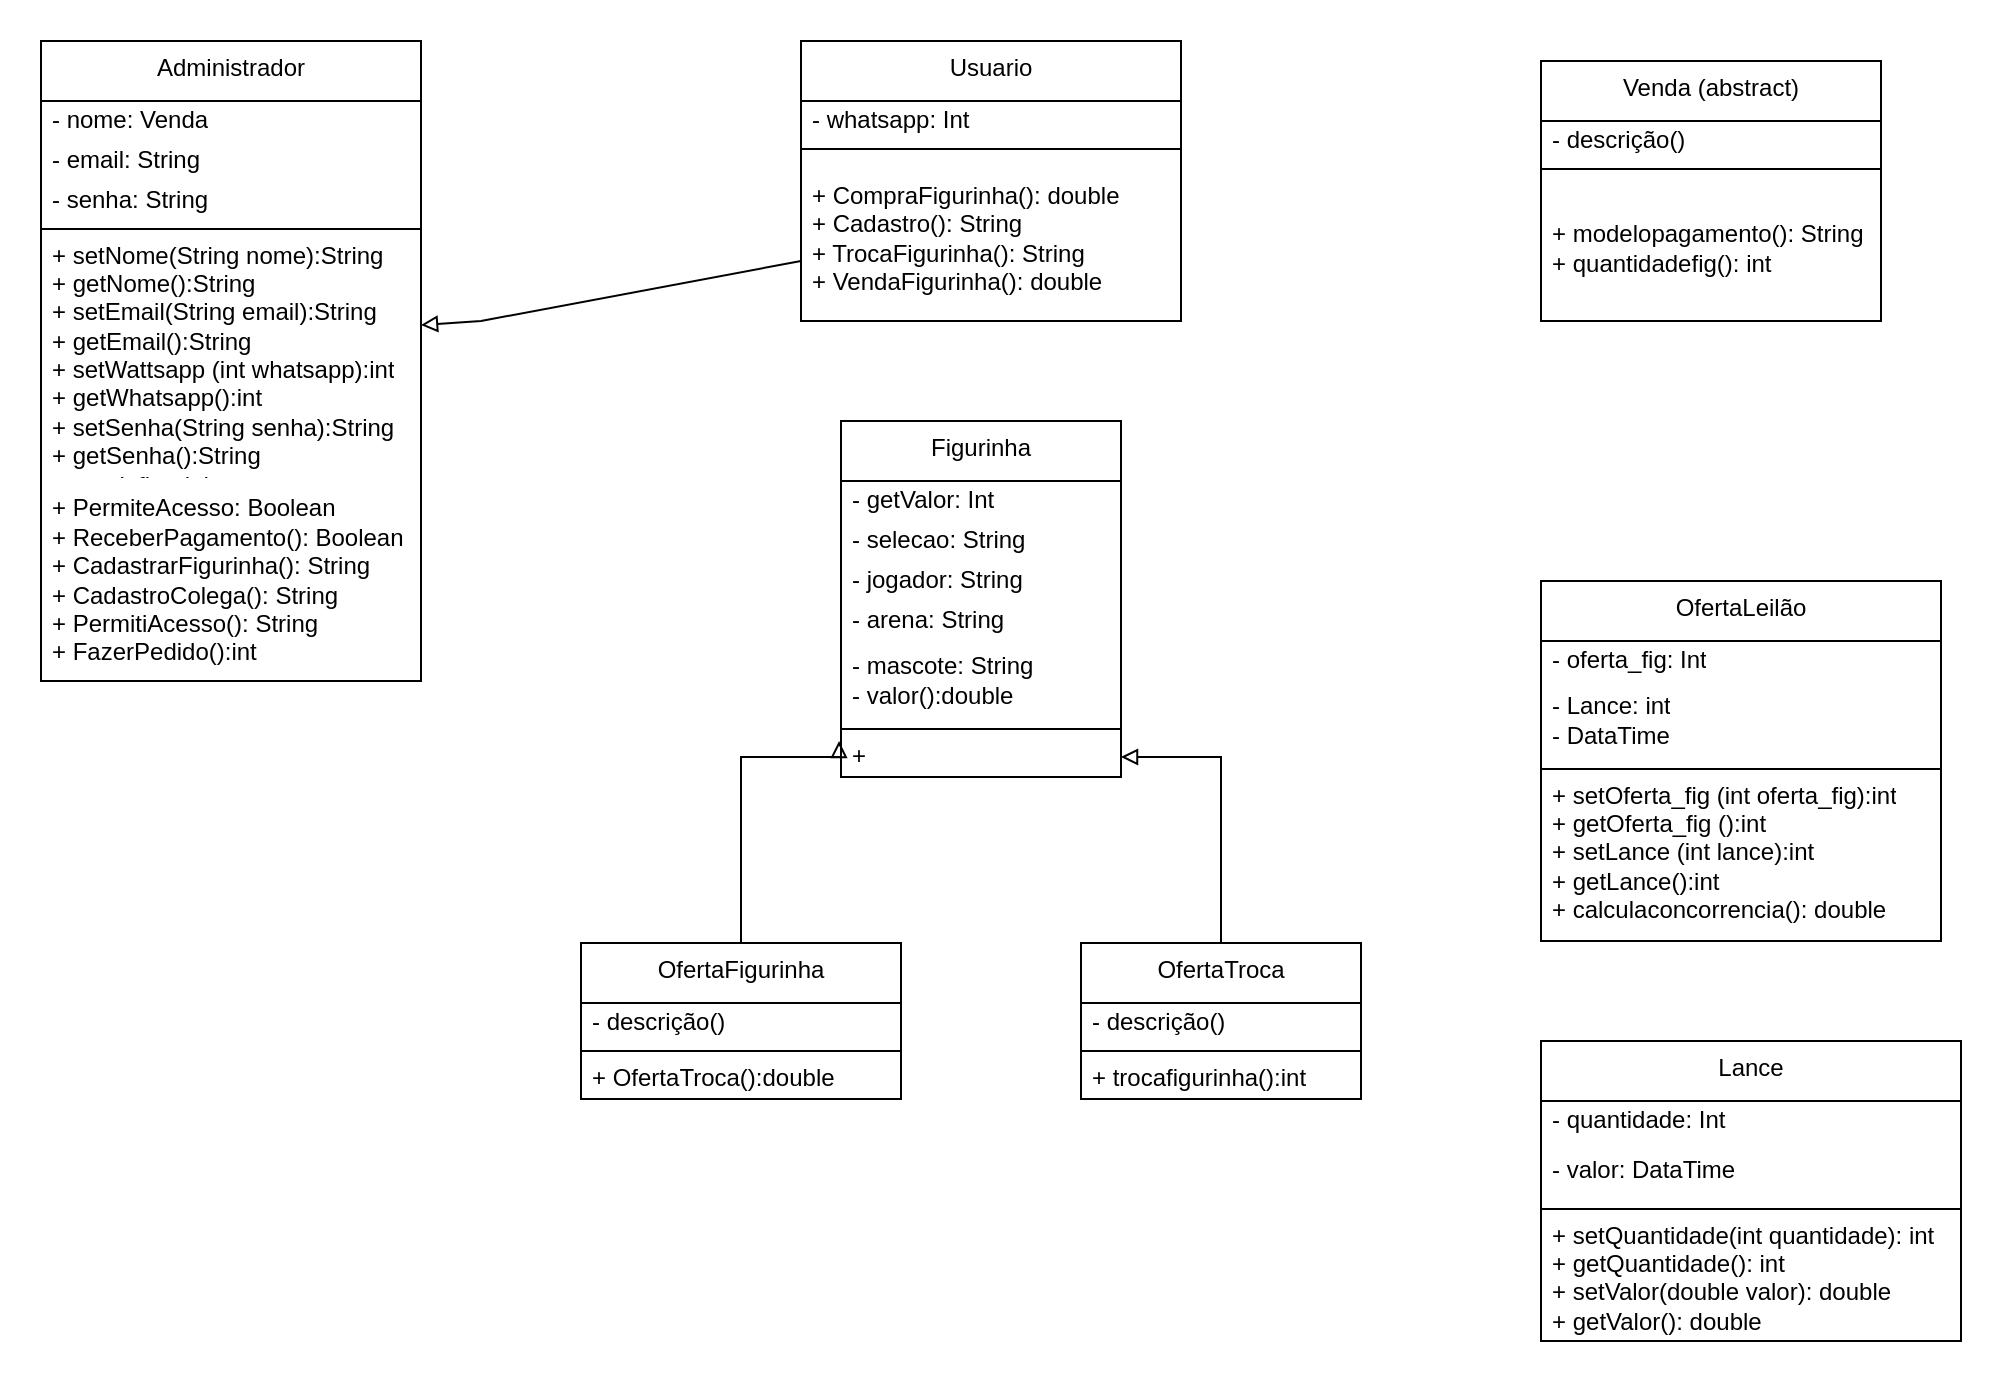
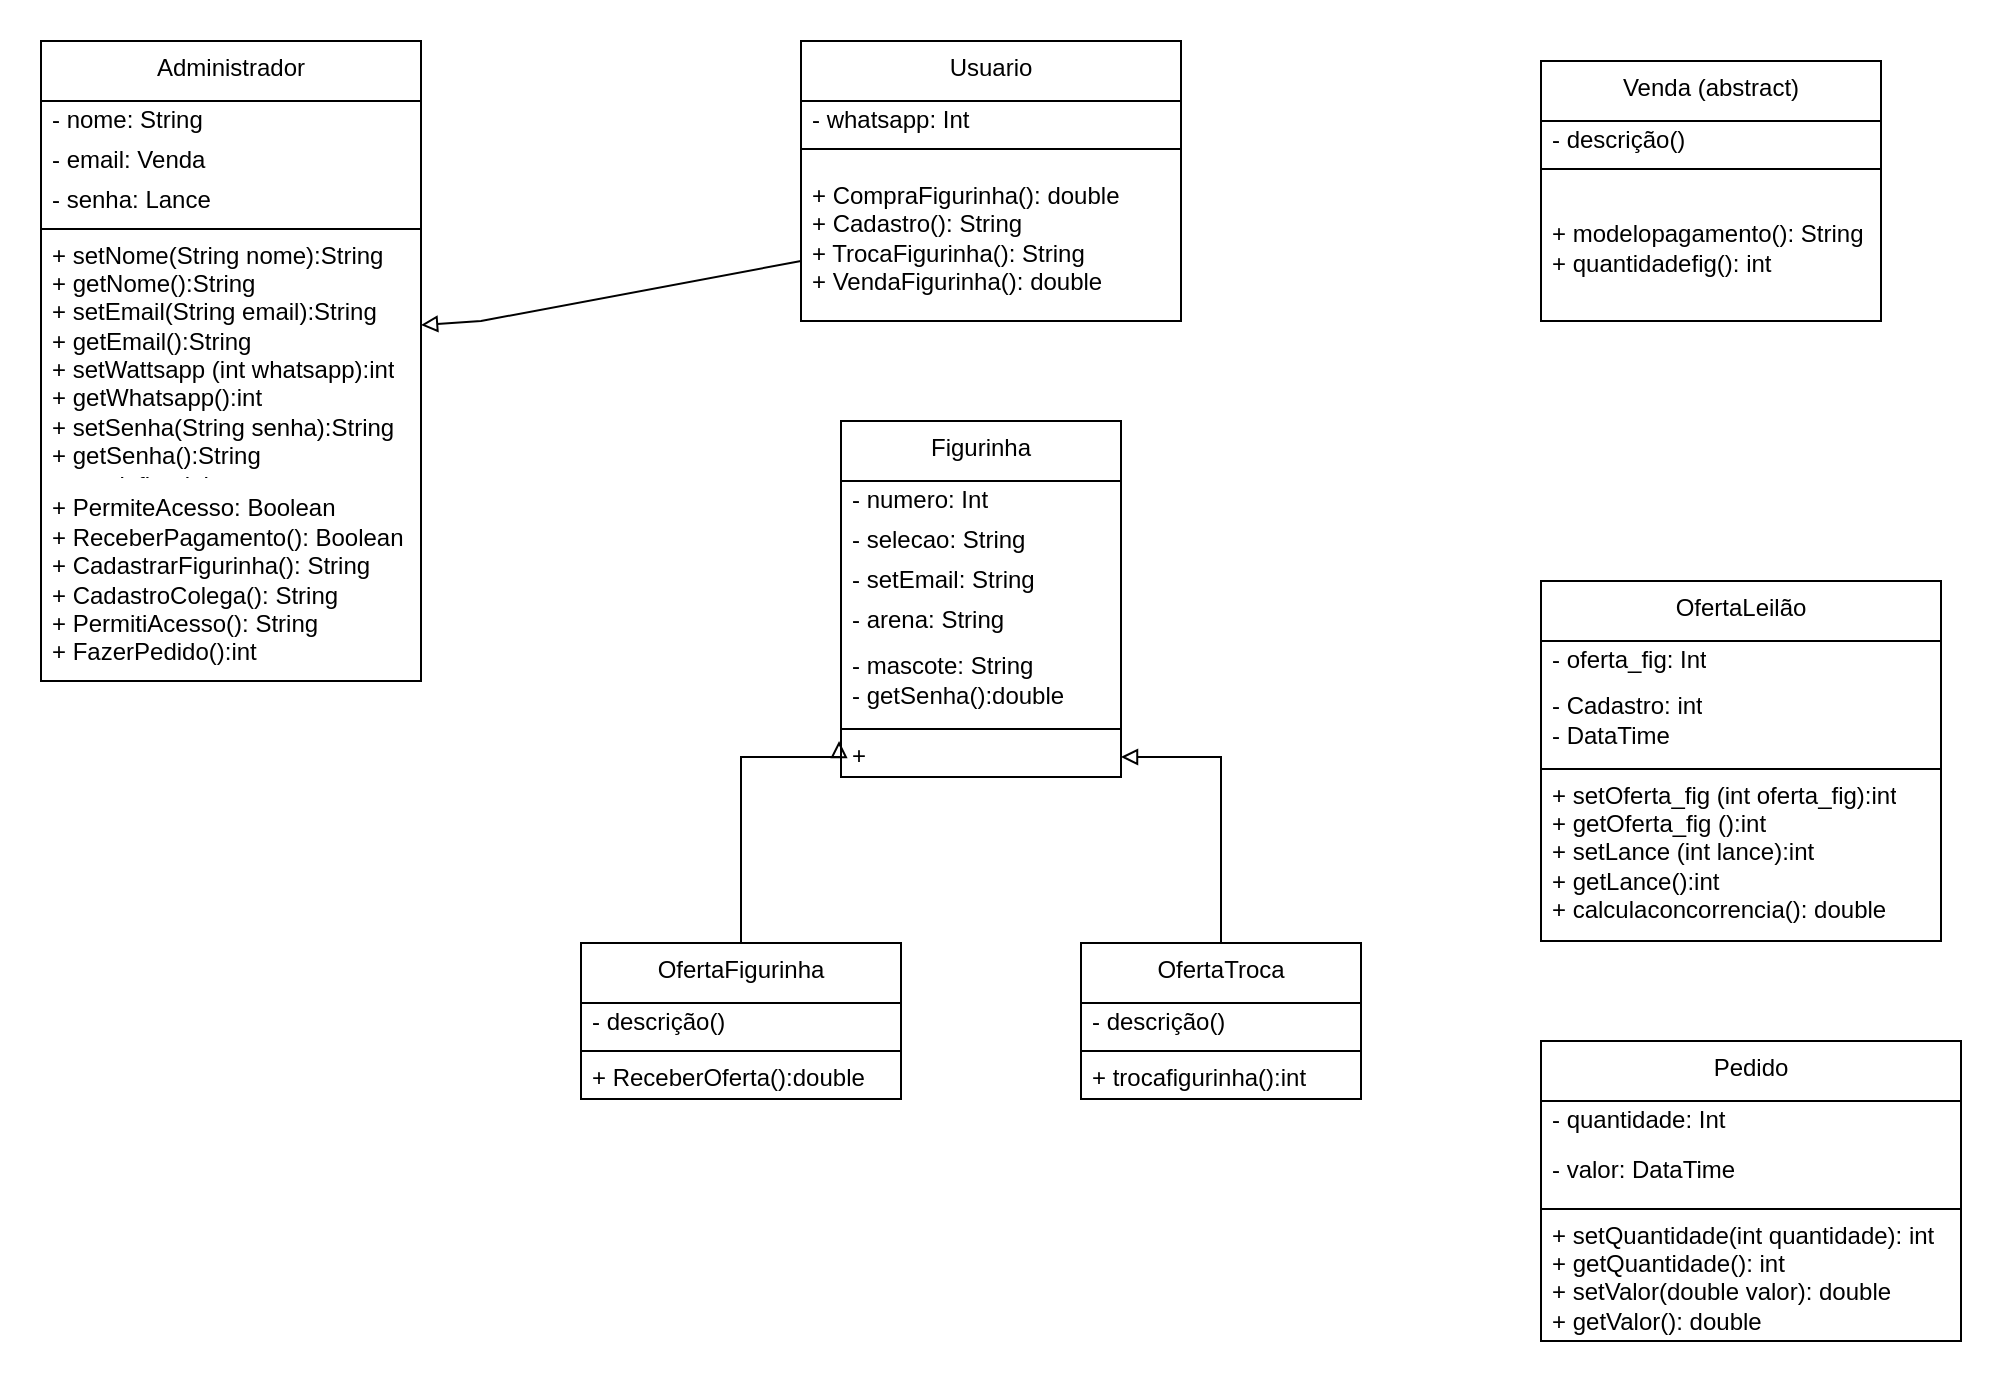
(131, 121) -> (135, 121)
(135, 161) -> (131, 161)
(141, 201) -> (138, 201)
(941, 501) -> (931, 501)
(955, 581) -> (955, 581)
(955, 681) -> (971, 681)
(1621, 721) -> (1641, 721)
(1752, 1069) -> (1752, 1069)
(731, 1079) -> (745, 1079)
